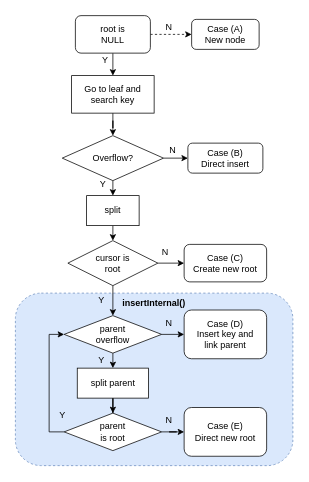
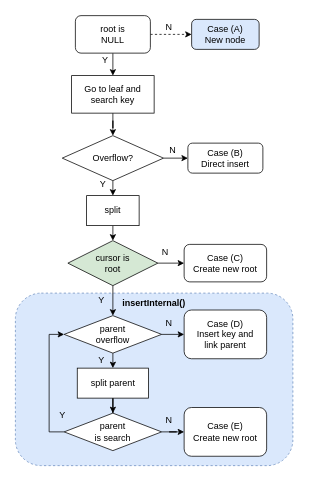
(225, 34) -> (225, 34)
(113, 263) -> (113, 263)
(113, 432) -> (113, 432)
(225, 432) -> (225, 432)
